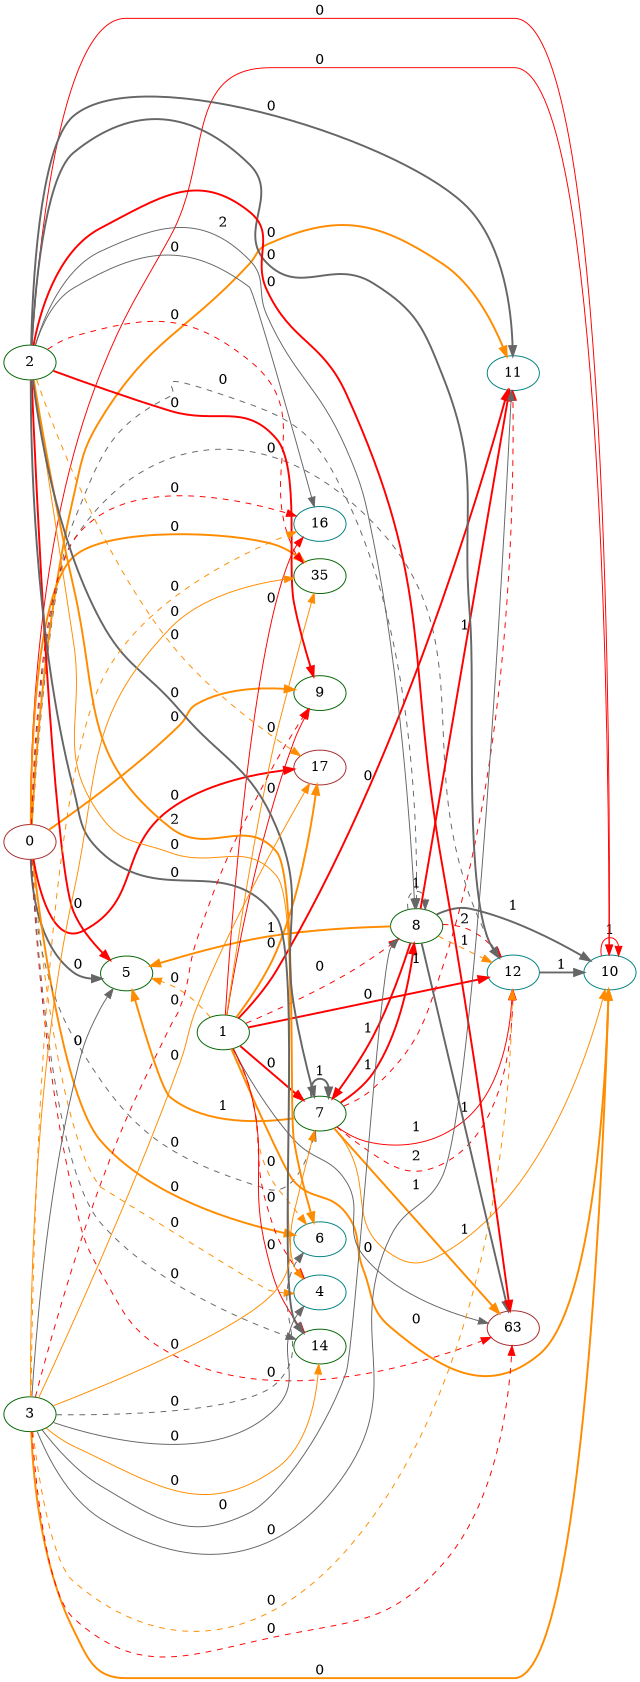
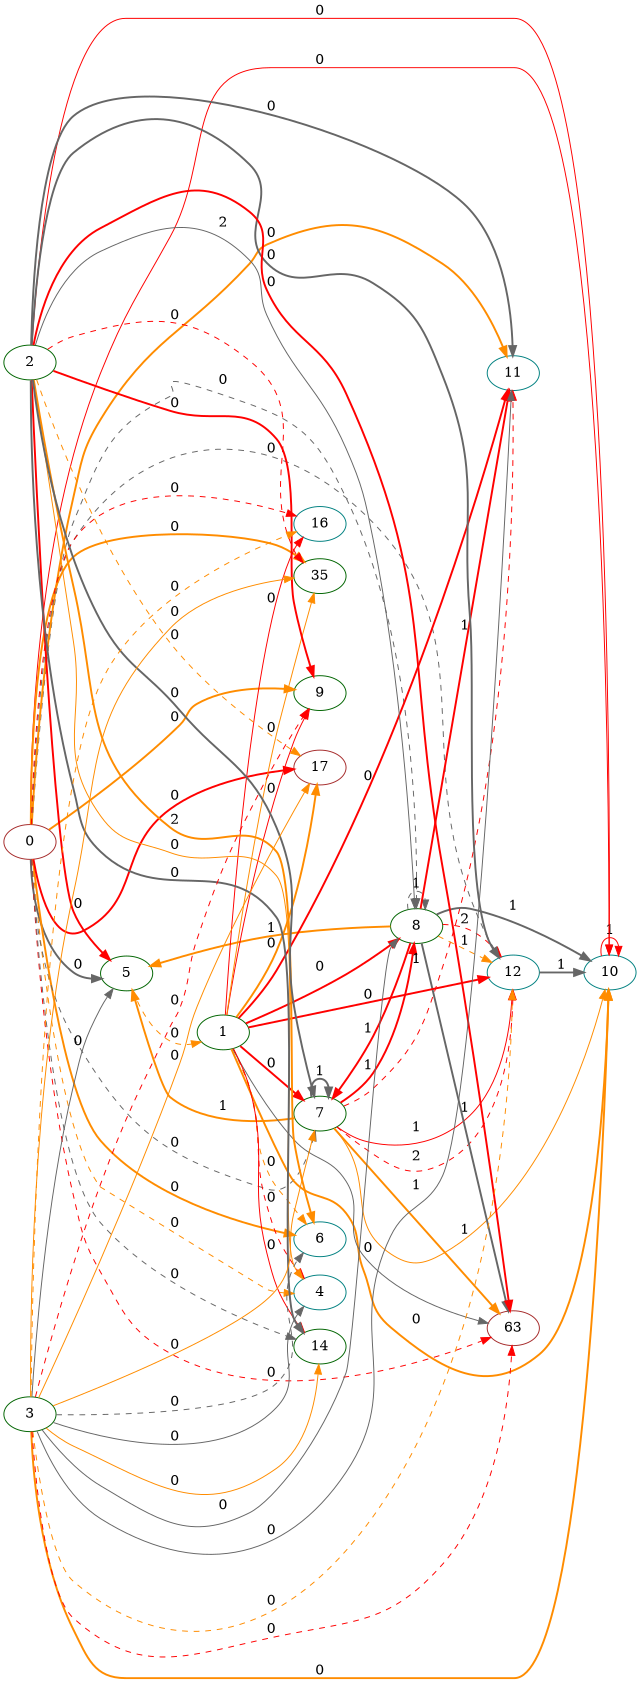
(222, 270) -> none
(321, 988) -> (321, 988)
(191, 998) -> (154, 1028)
